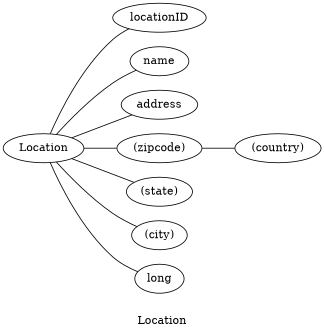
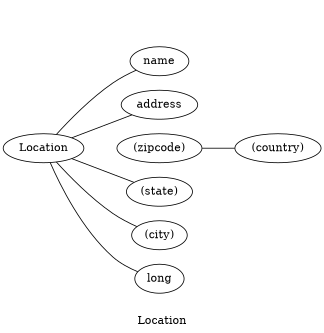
(159, 18) -> none
(100, 148) -> none
